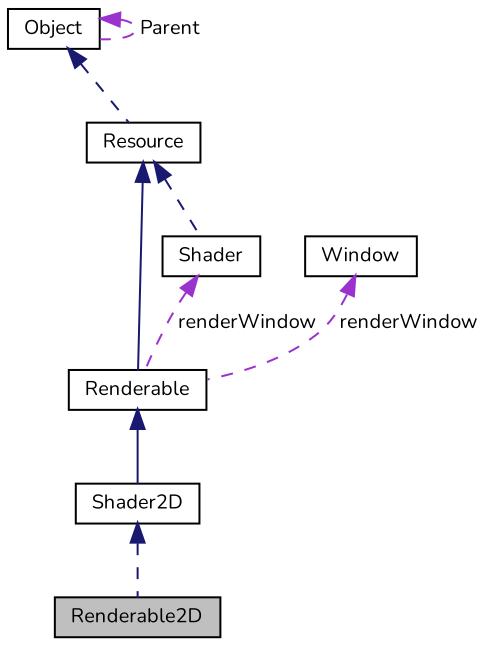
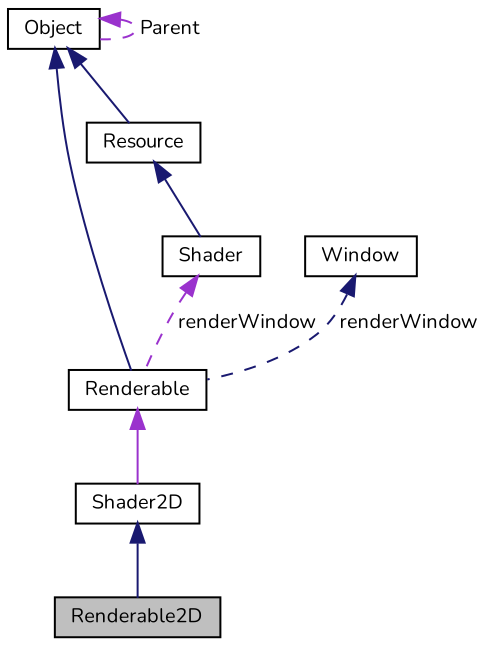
(105, 93) -> (105, 93)
(183, 208) -> (183, 208)
(140, 276) -> (84, 222)
(288, 353) -> (288, 353)
(138, 457) -> (138, 457)
(138, 571) -> (138, 571)
